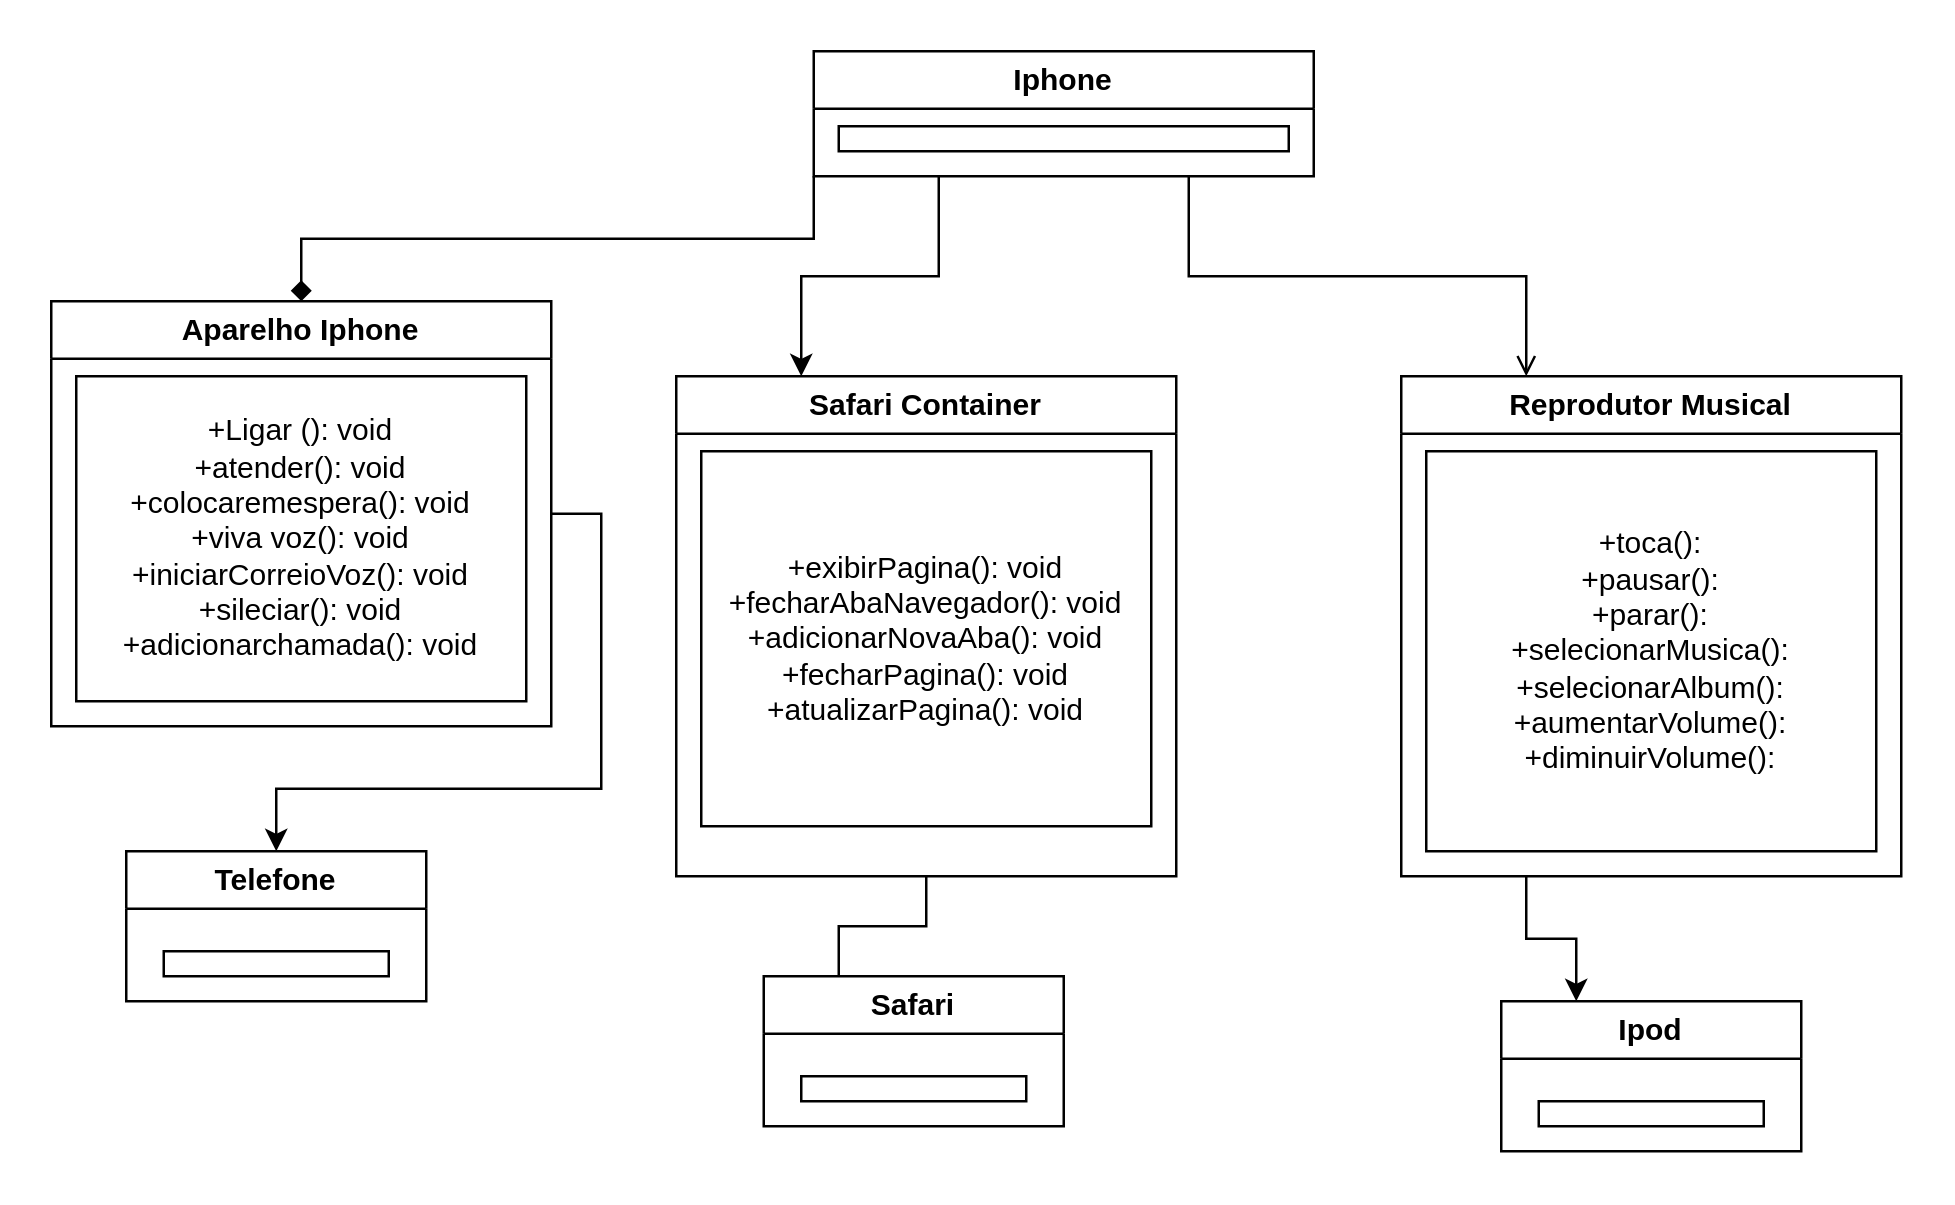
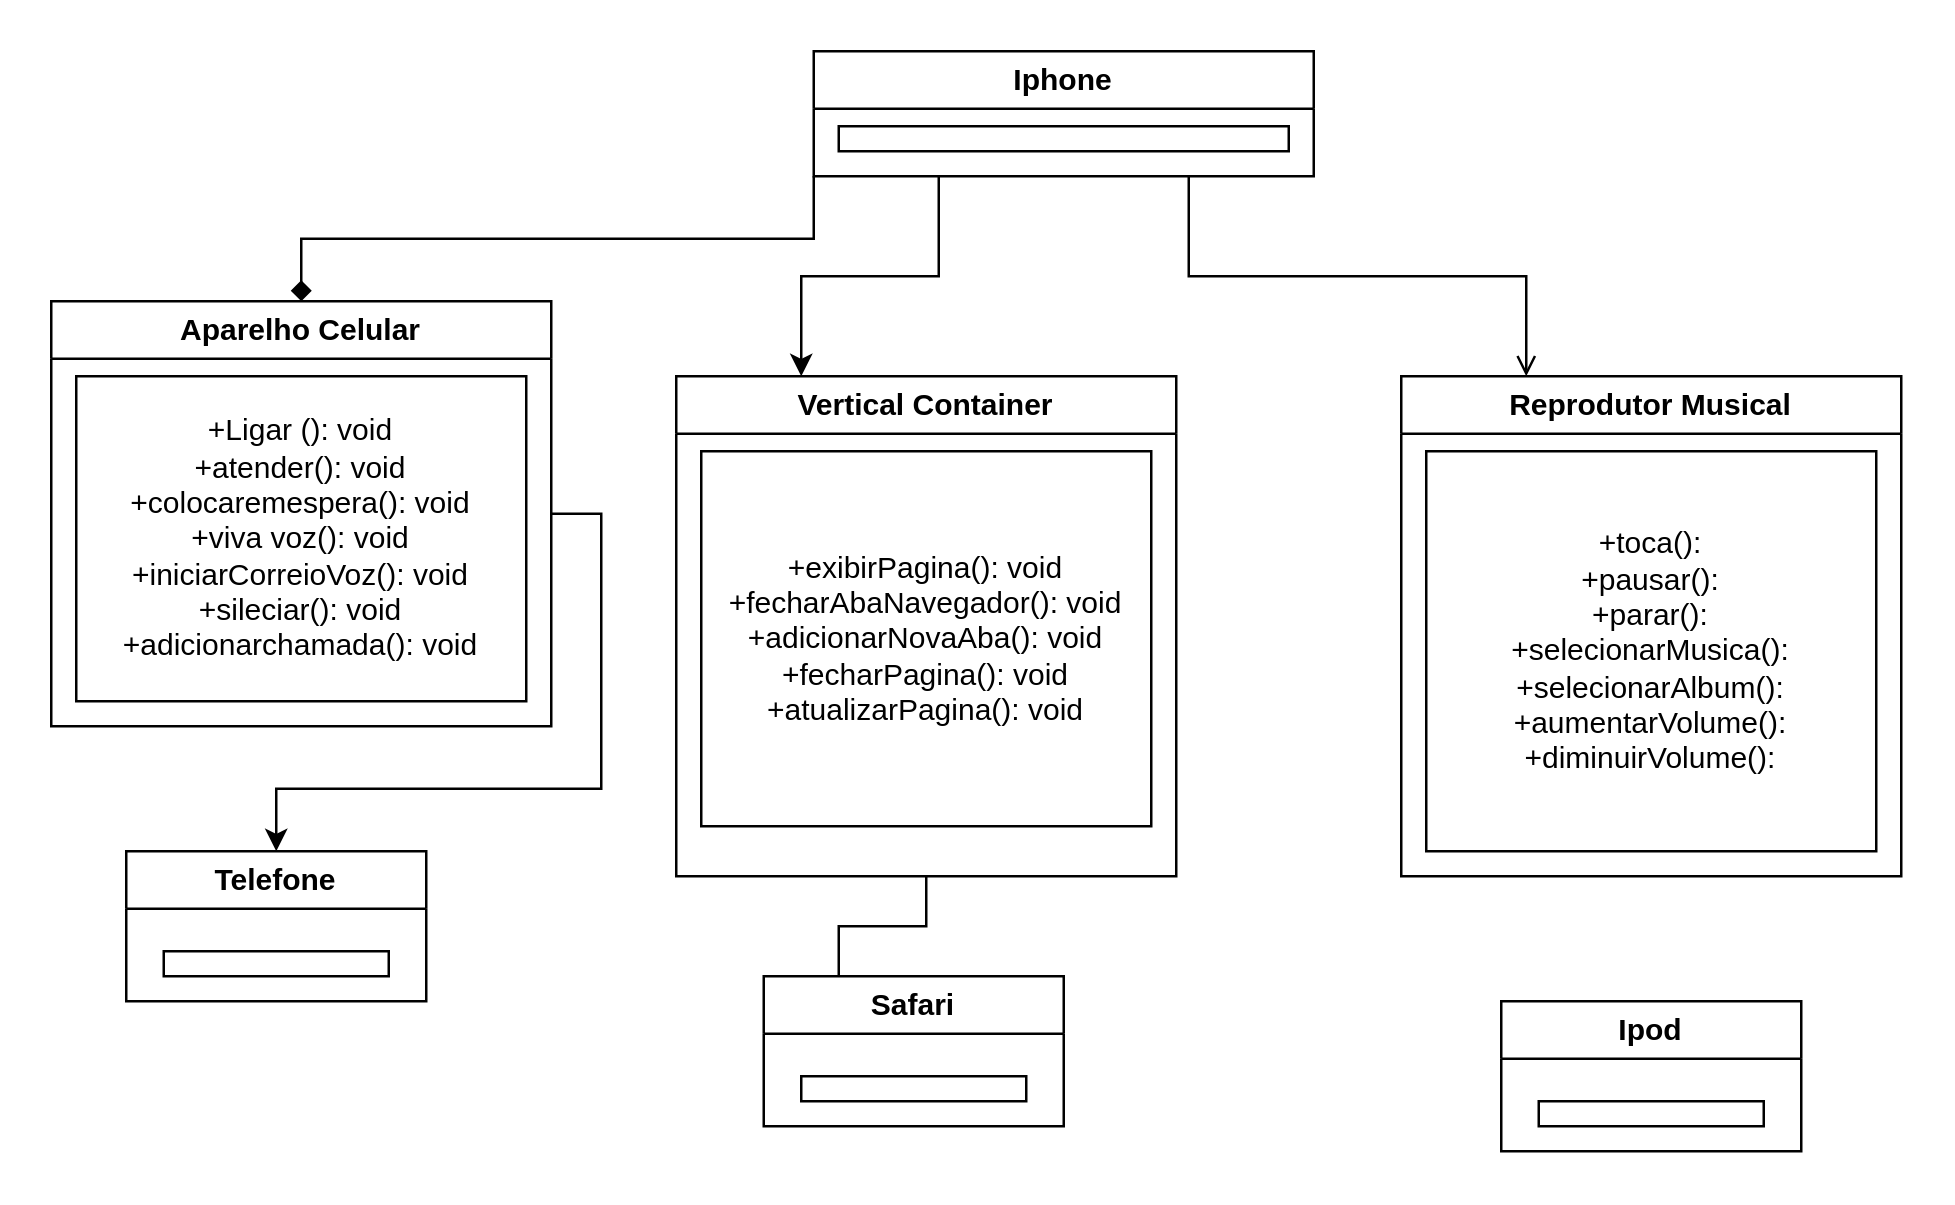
(301, 331) -> (301, 331)
(926, 406) -> (926, 406)
(1545, 939) -> none
